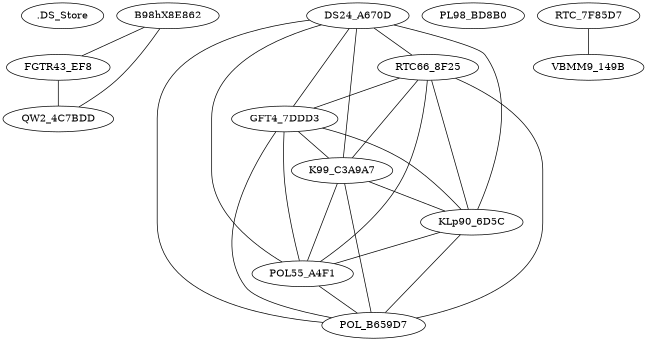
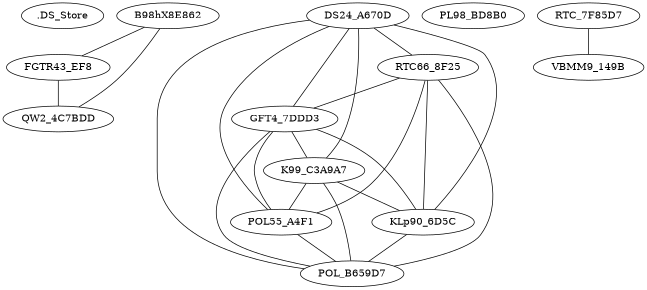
(385, 119) -> none
(387, 248) -> none
